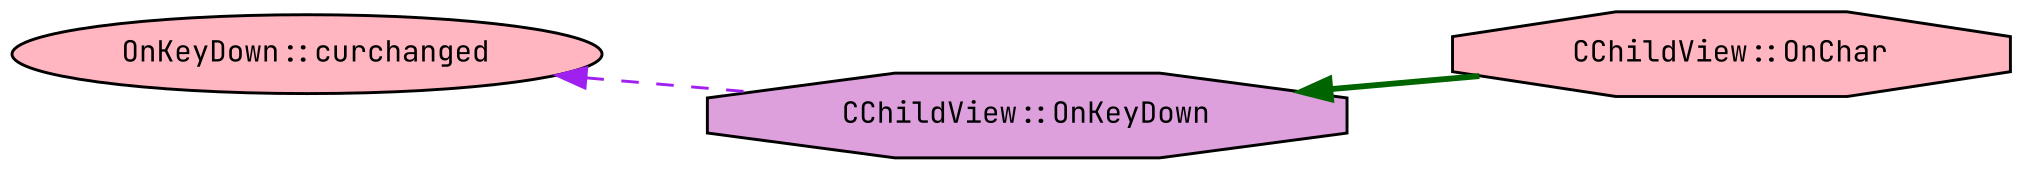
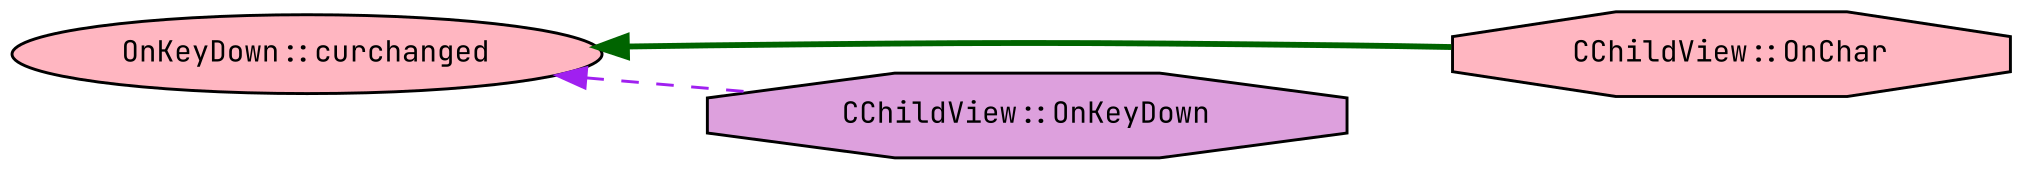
(1406, 83) -> (1039, 43)
